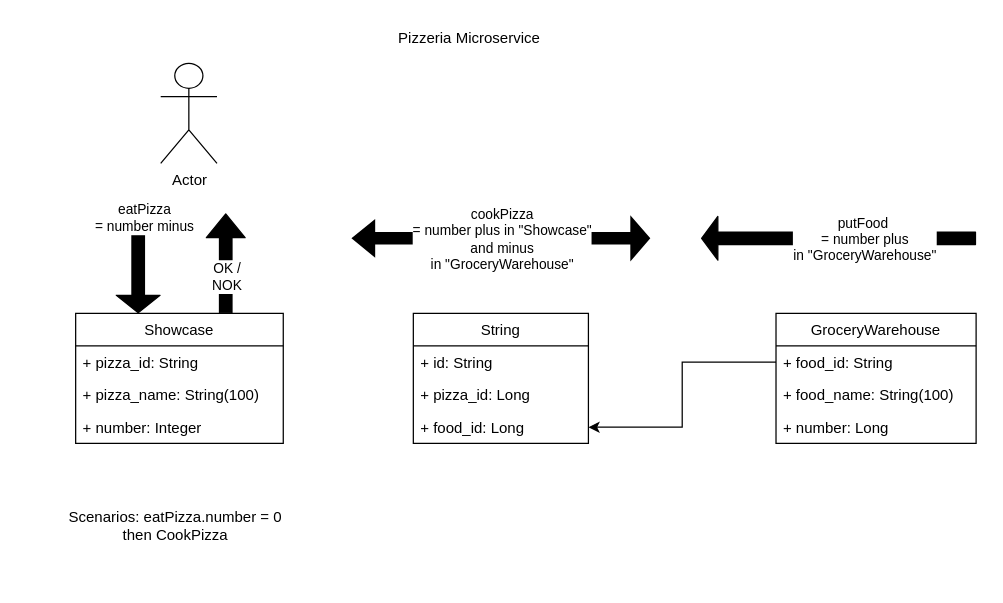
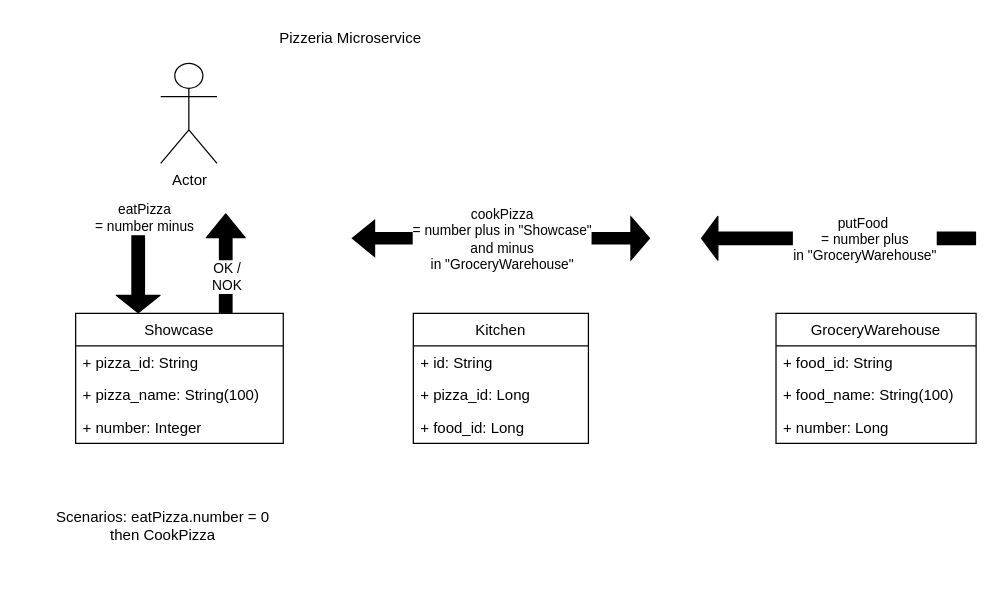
(469, 38) -> (351, 38)
(500, 330) -> (500, 330)
(682, 390) -> none
(176, 526) -> (163, 526)
